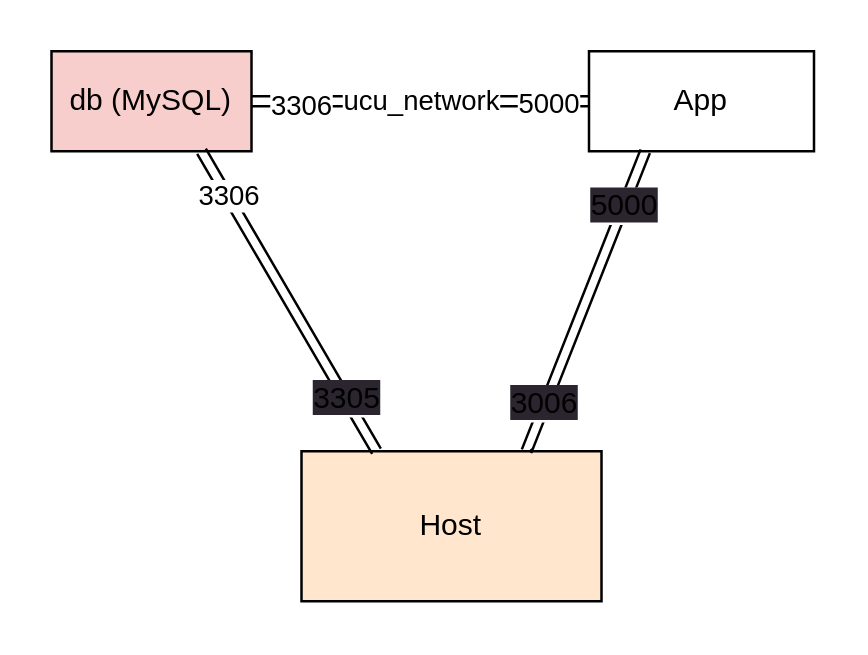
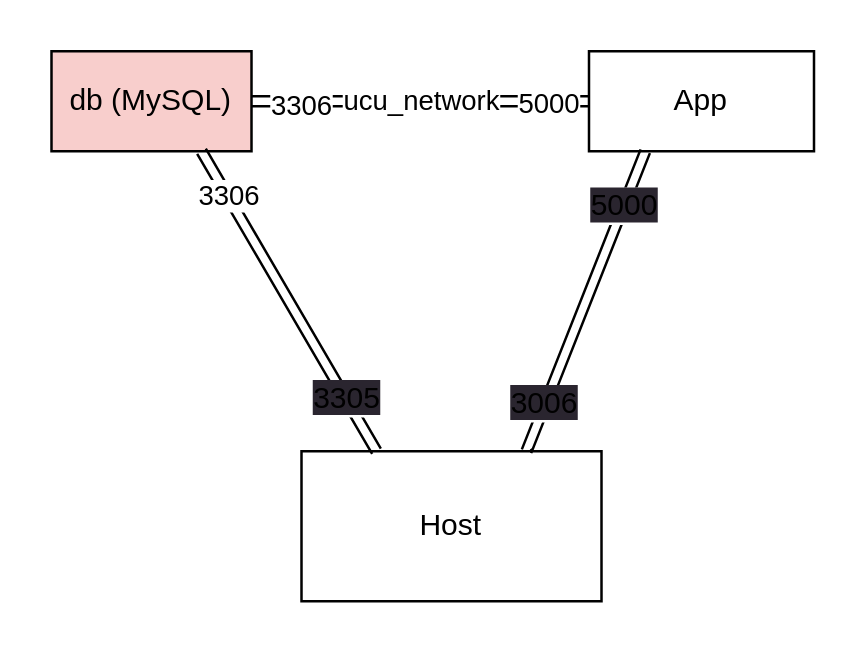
(451, 526) -> (451, 526)
